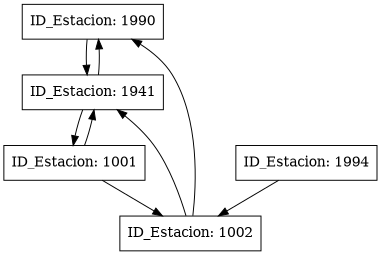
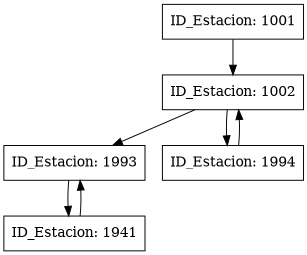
(93, 22) -> (74, 163)
(78, 123) -> none
(89, 133) -> none
(164, 161) -> (226, 123)
